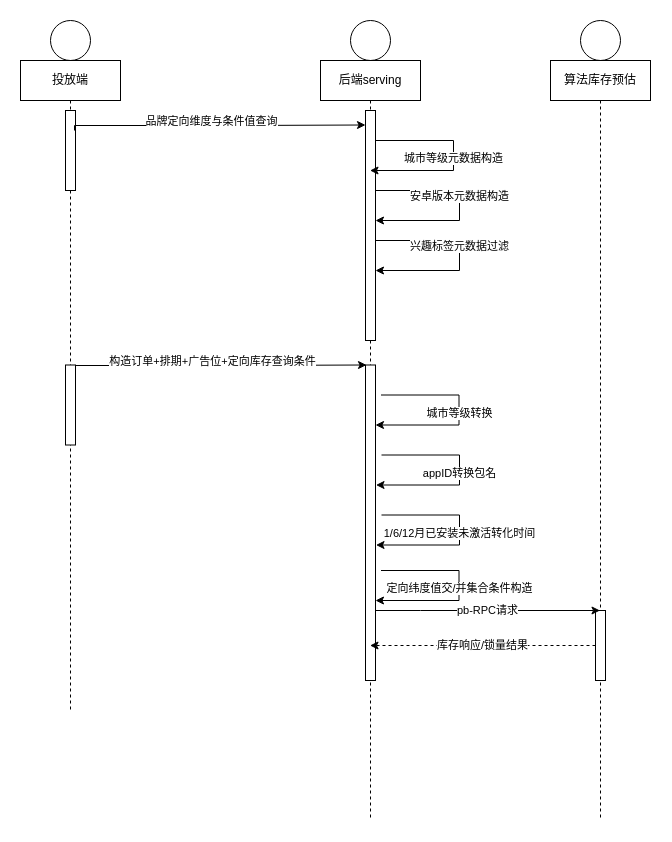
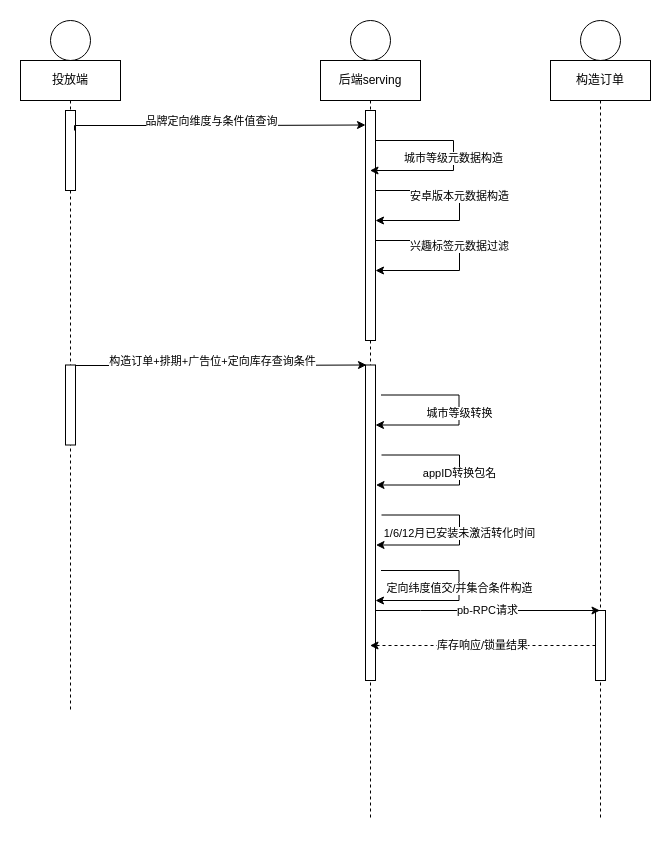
(601, 81) -> (601, 81)
